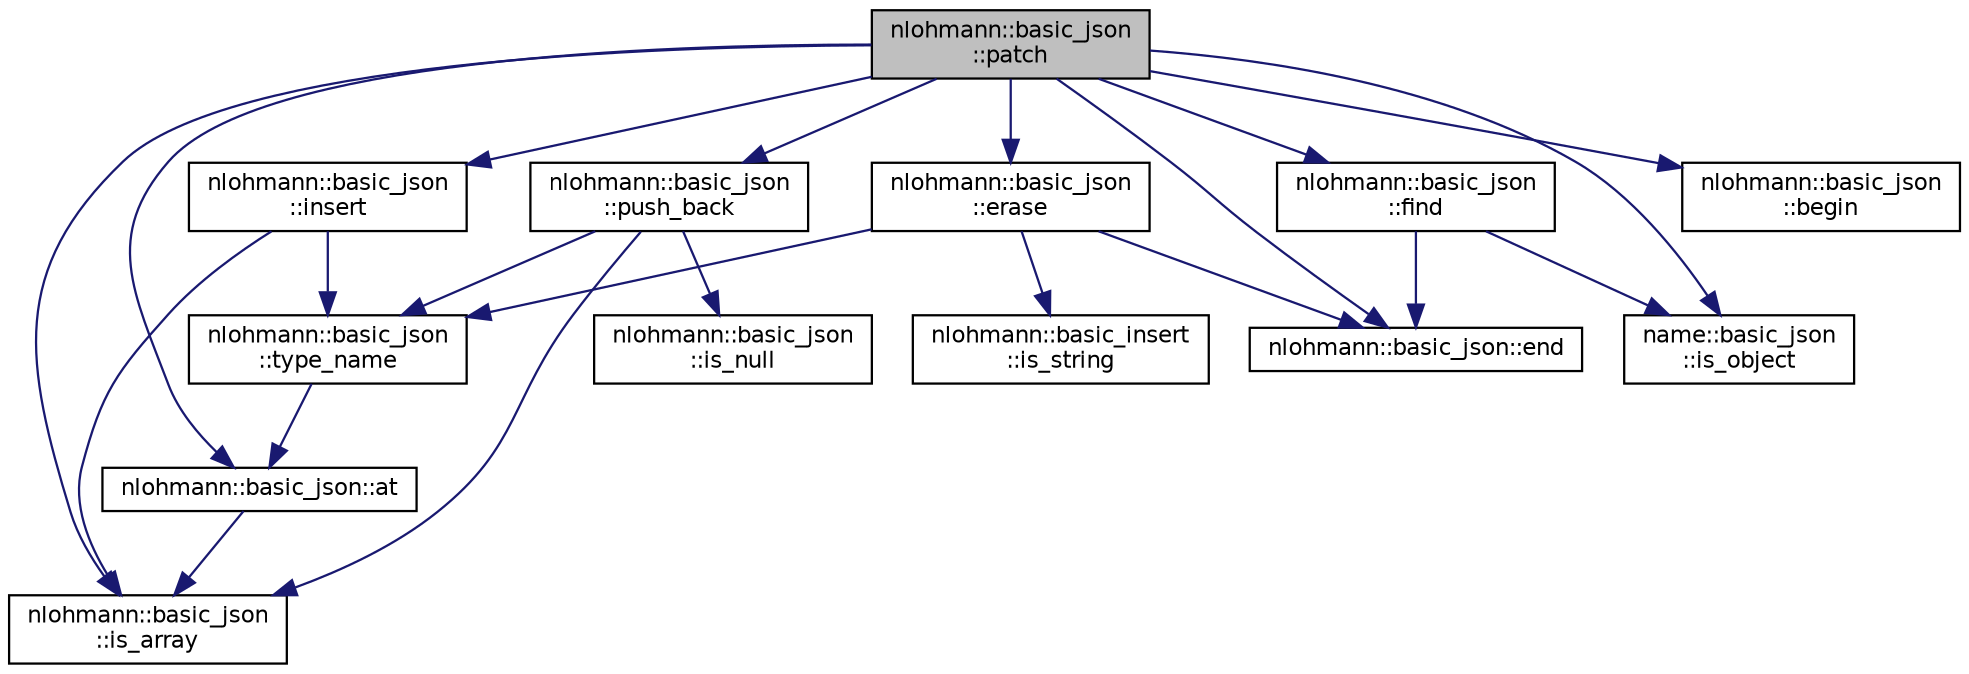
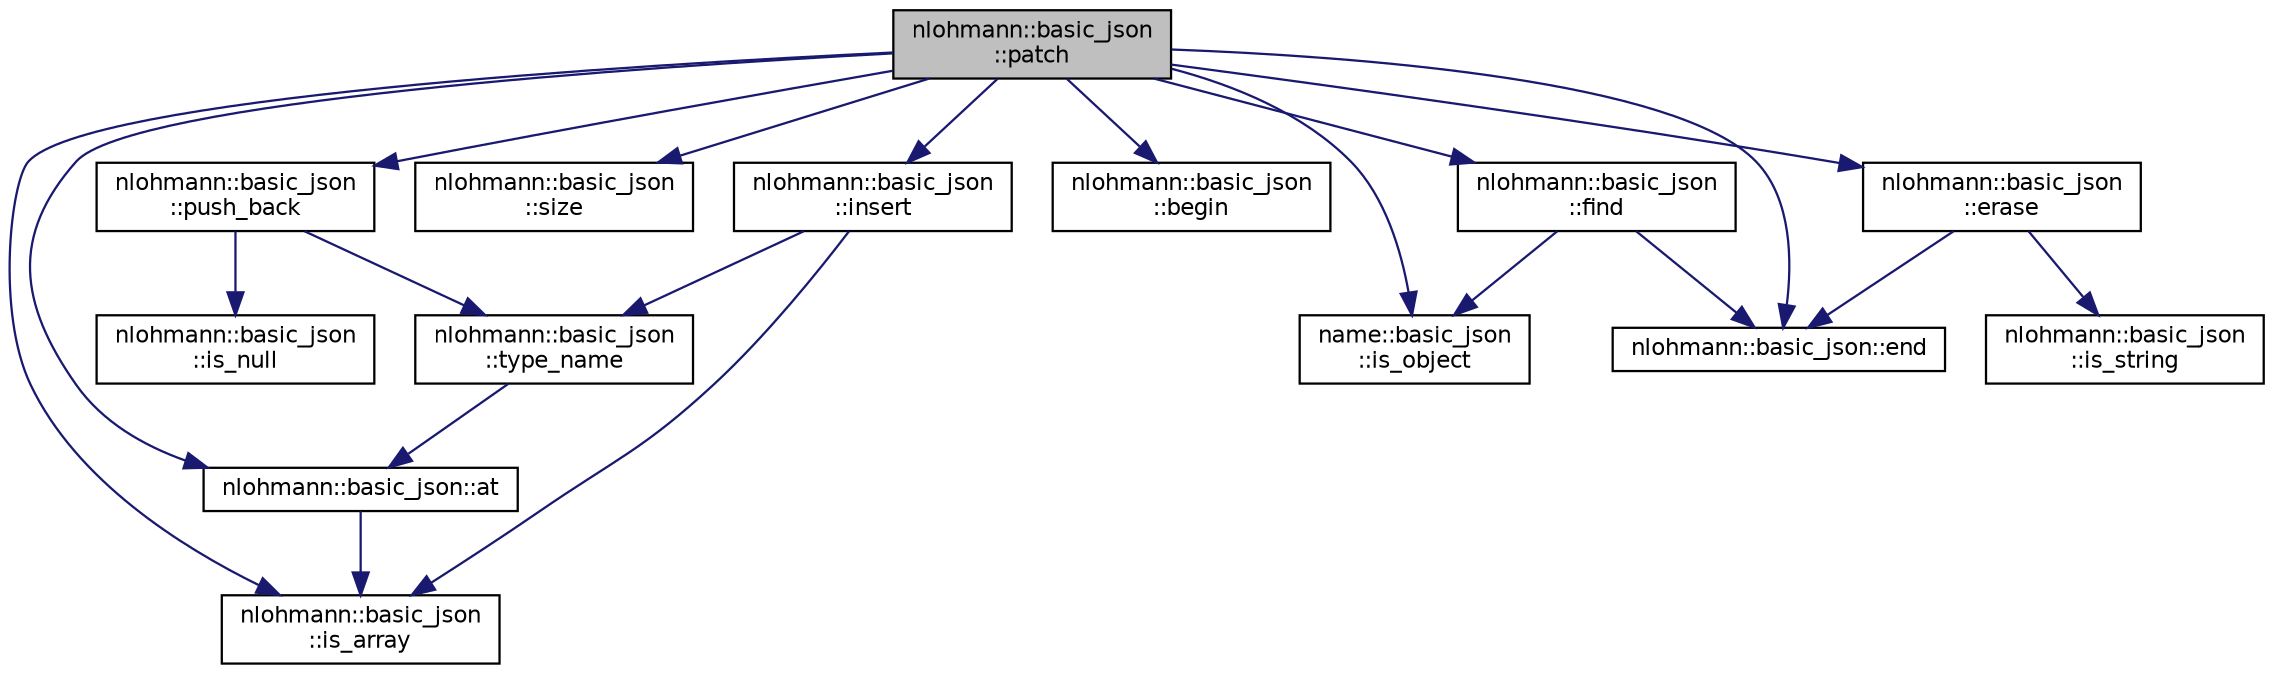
none -> (554, 197)
(681, 271) -> none
(1061, 349) -> (2125, 349)
(500, 443) -> none
